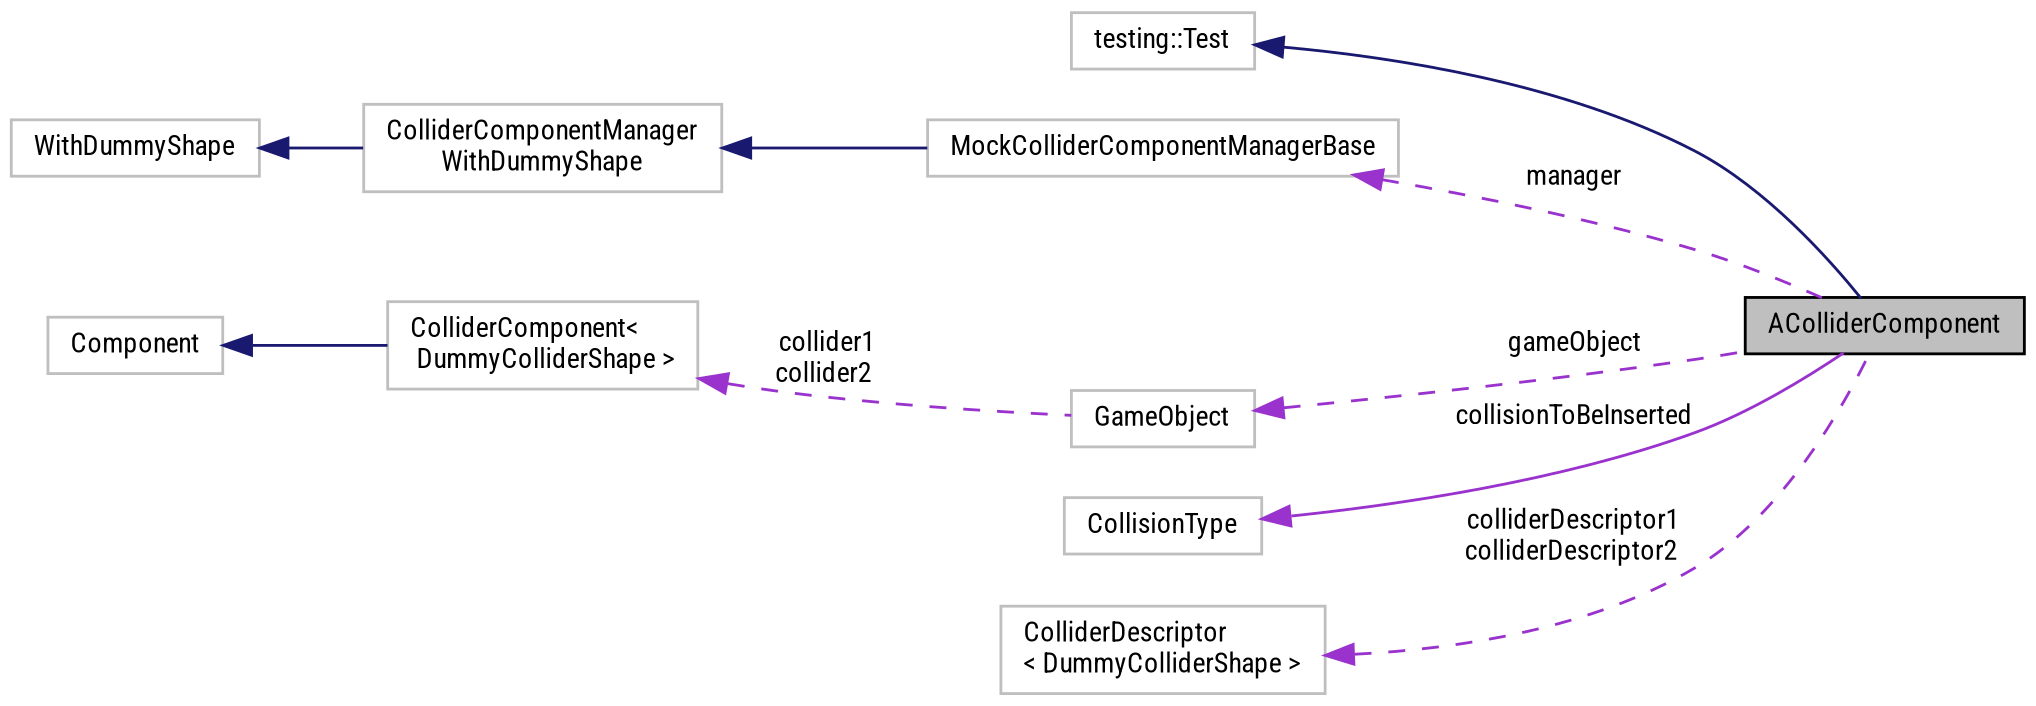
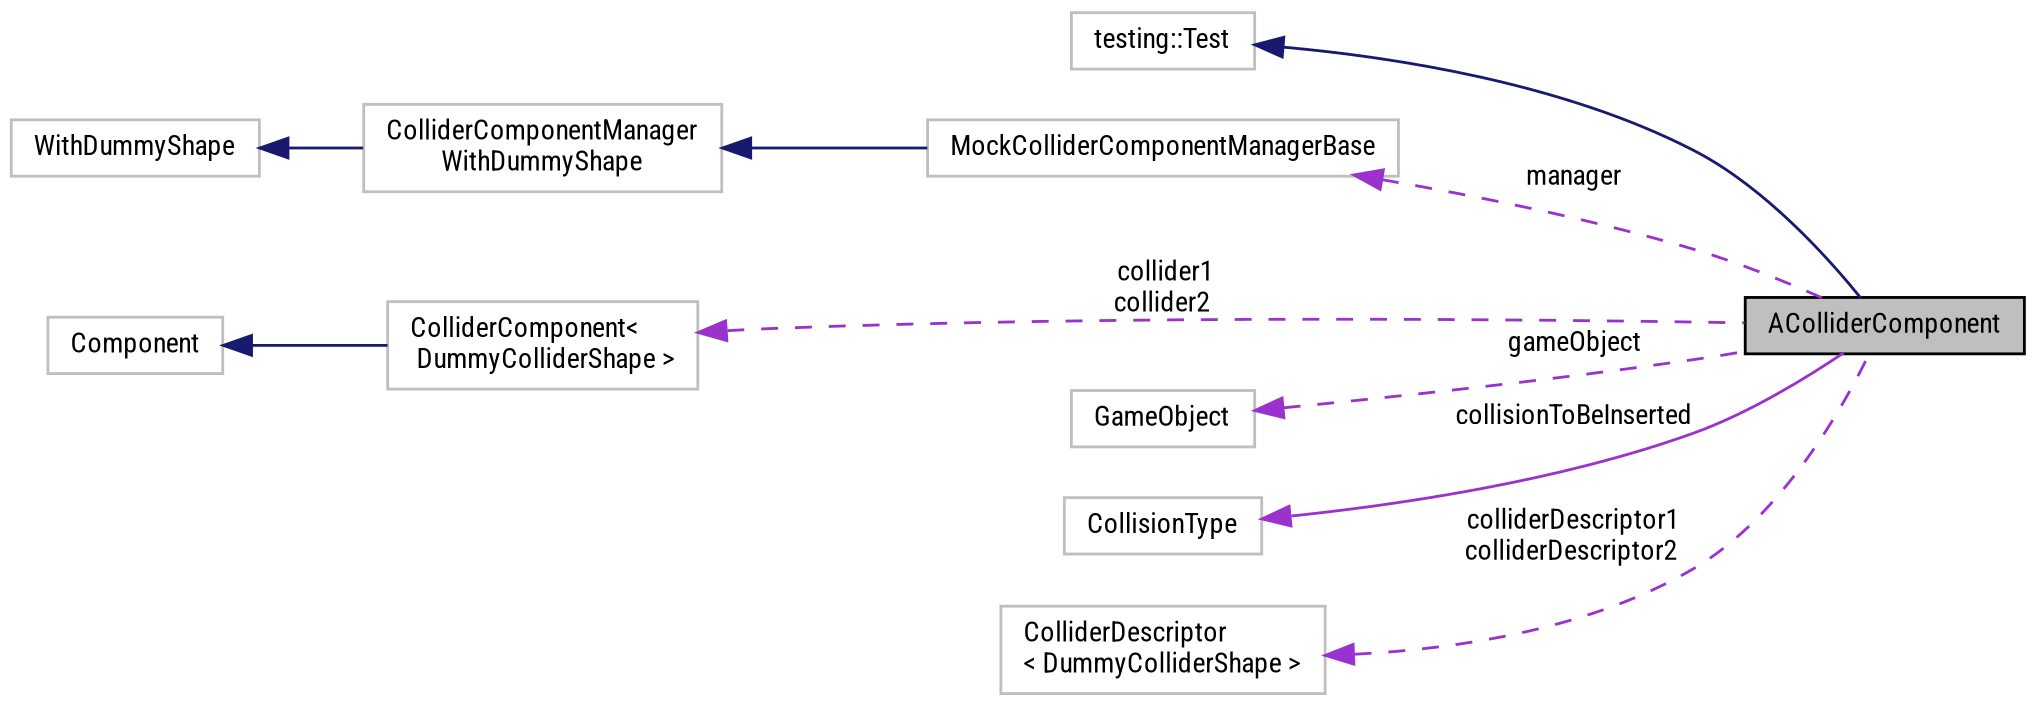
(899, 404) -> (1236, 320)
